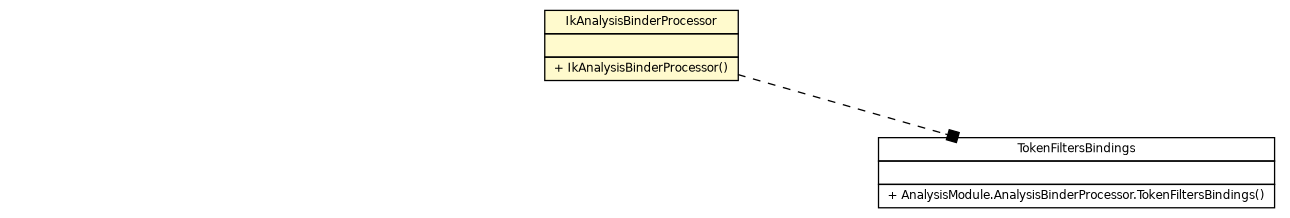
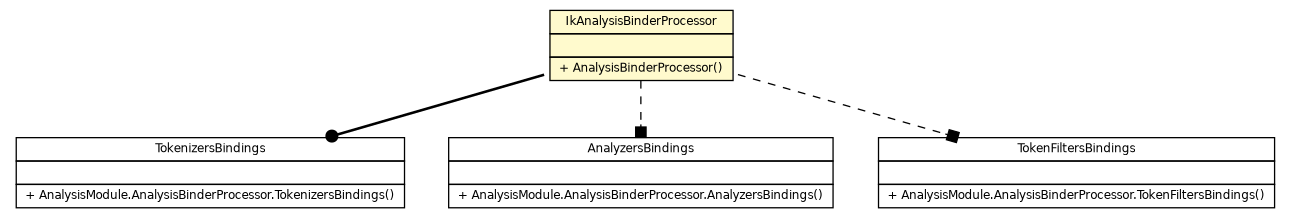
(642, 68) -> (642, 68)
none -> (210, 173)
none -> (641, 173)
